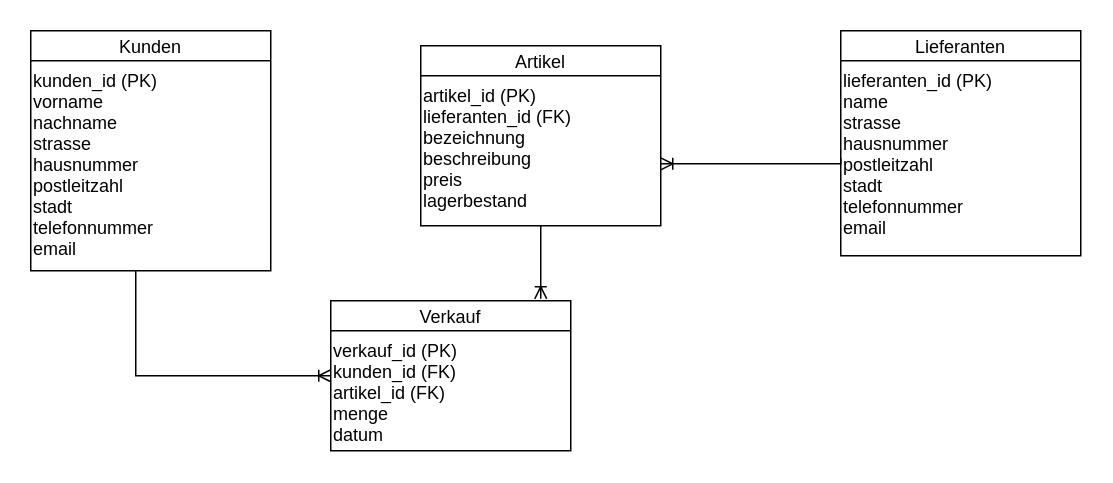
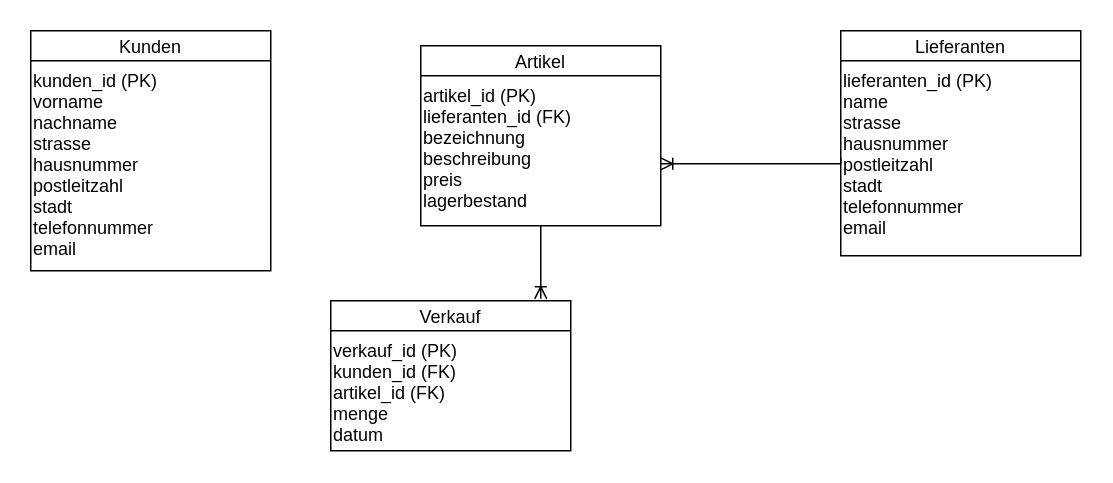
(180, 376) -> none
